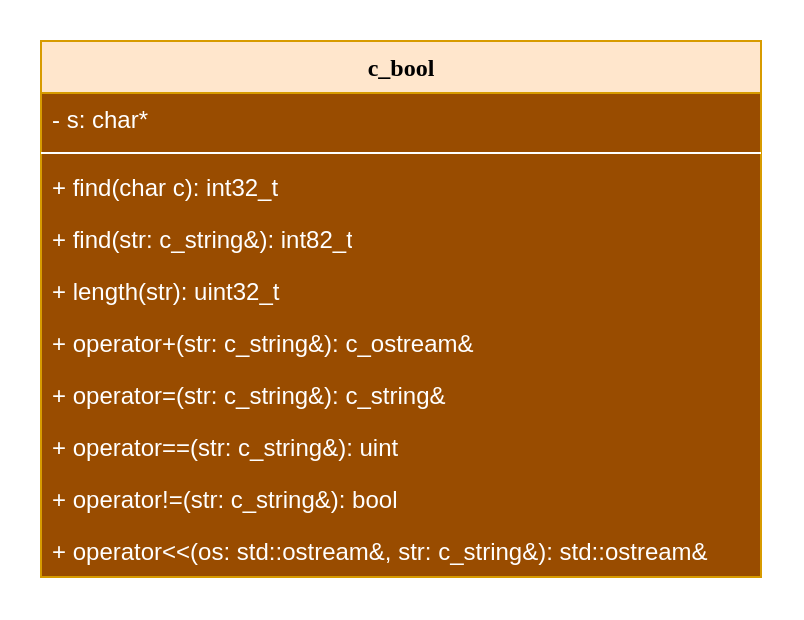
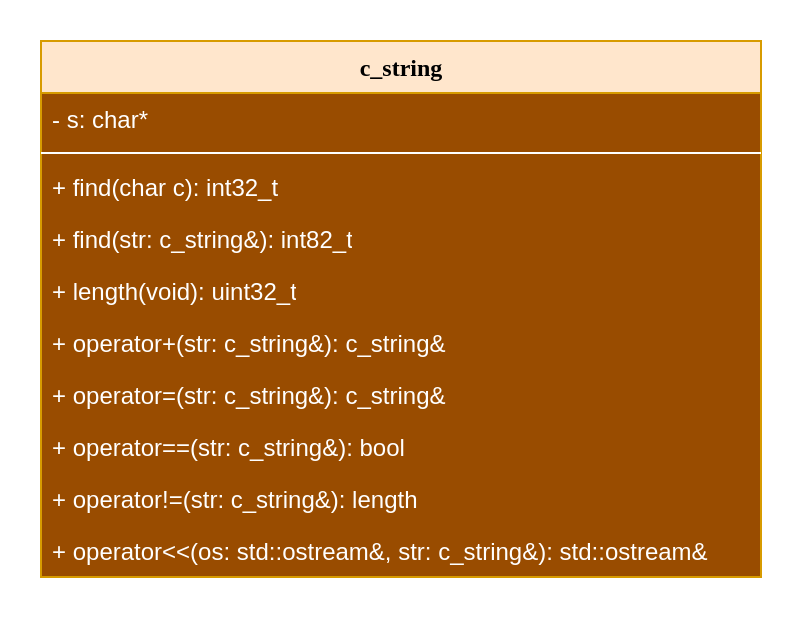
(402, 69) -> (402, 69)
(192, 293) -> (196, 293)
(296, 345) -> (287, 345)
(260, 449) -> (260, 449)
(257, 501) -> (270, 501)
